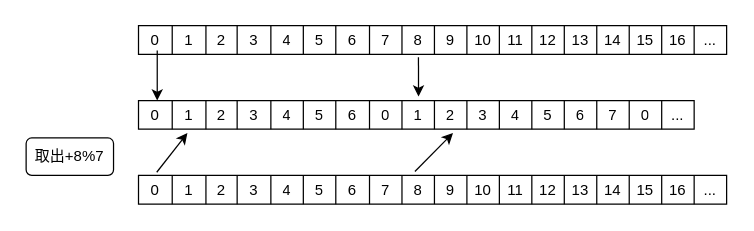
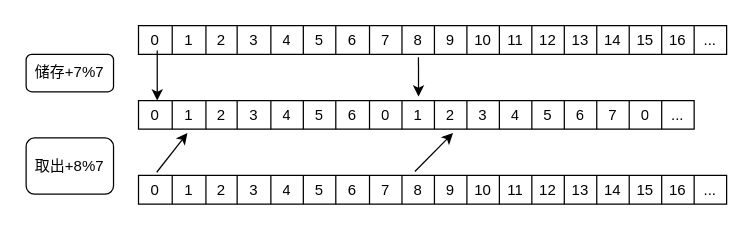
none -> (69, 73)
(69, 157) -> (69, 166)
